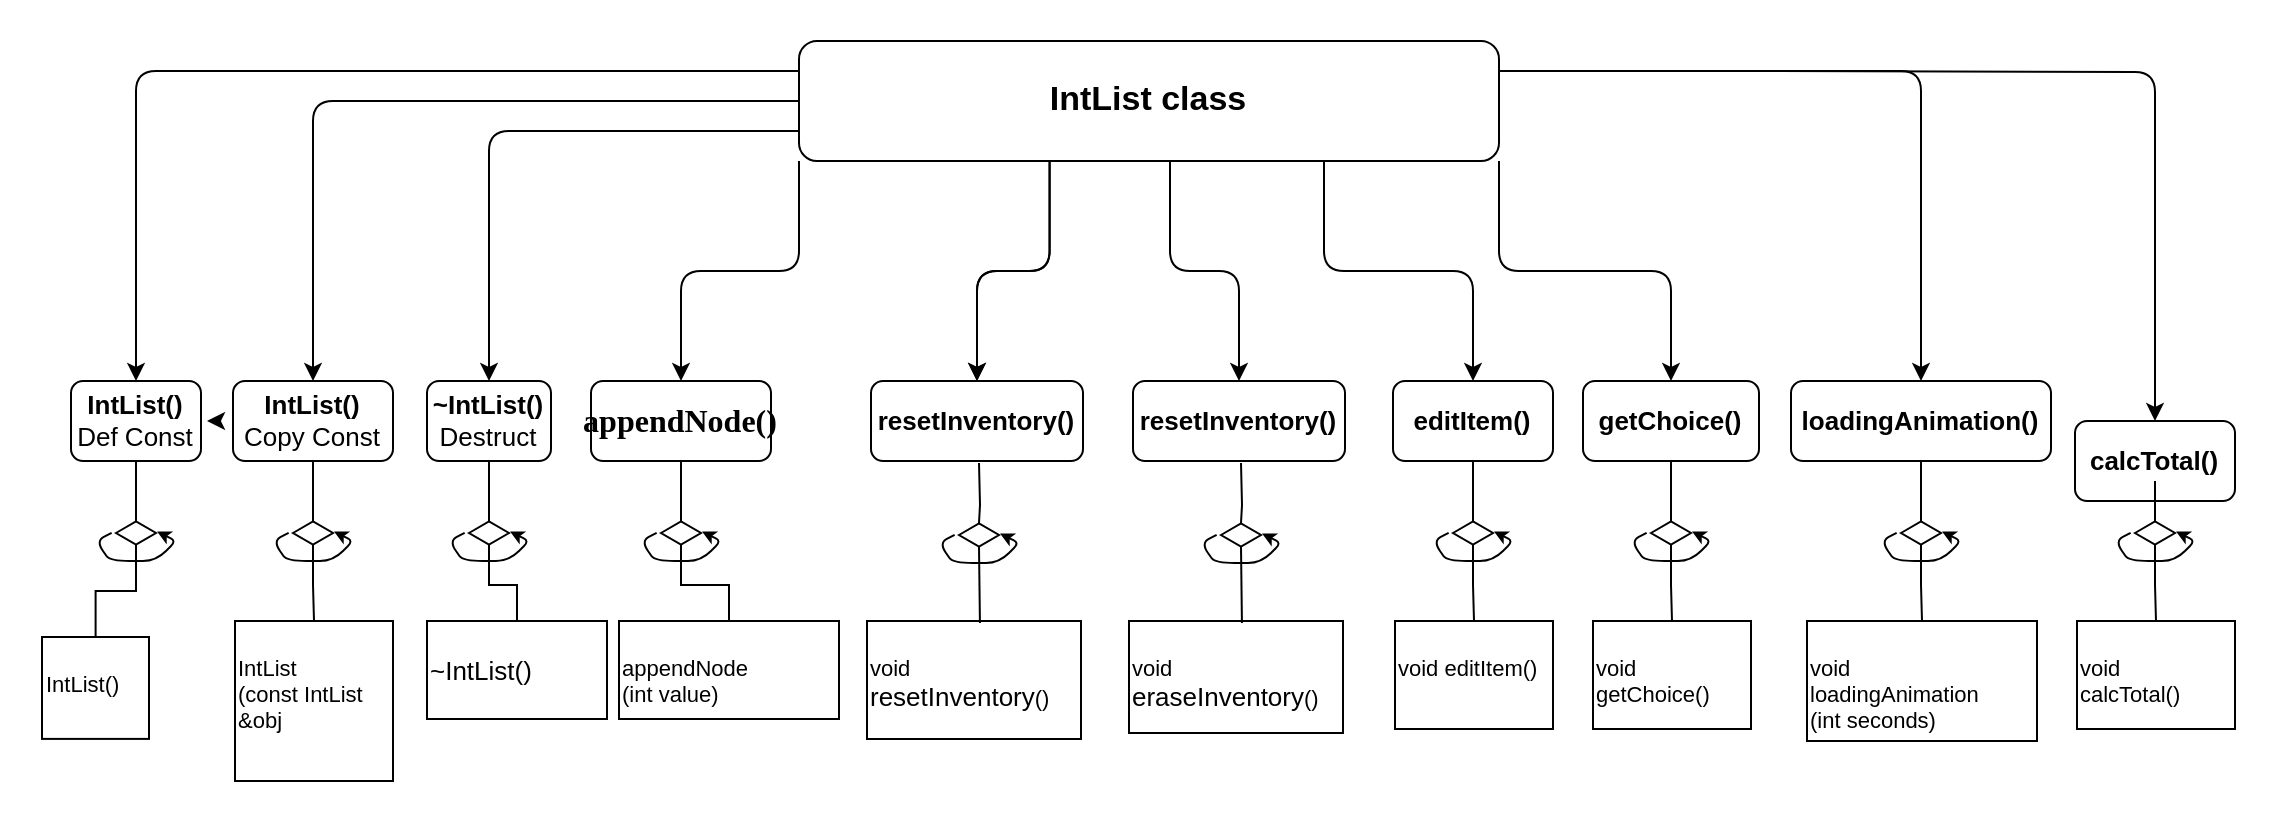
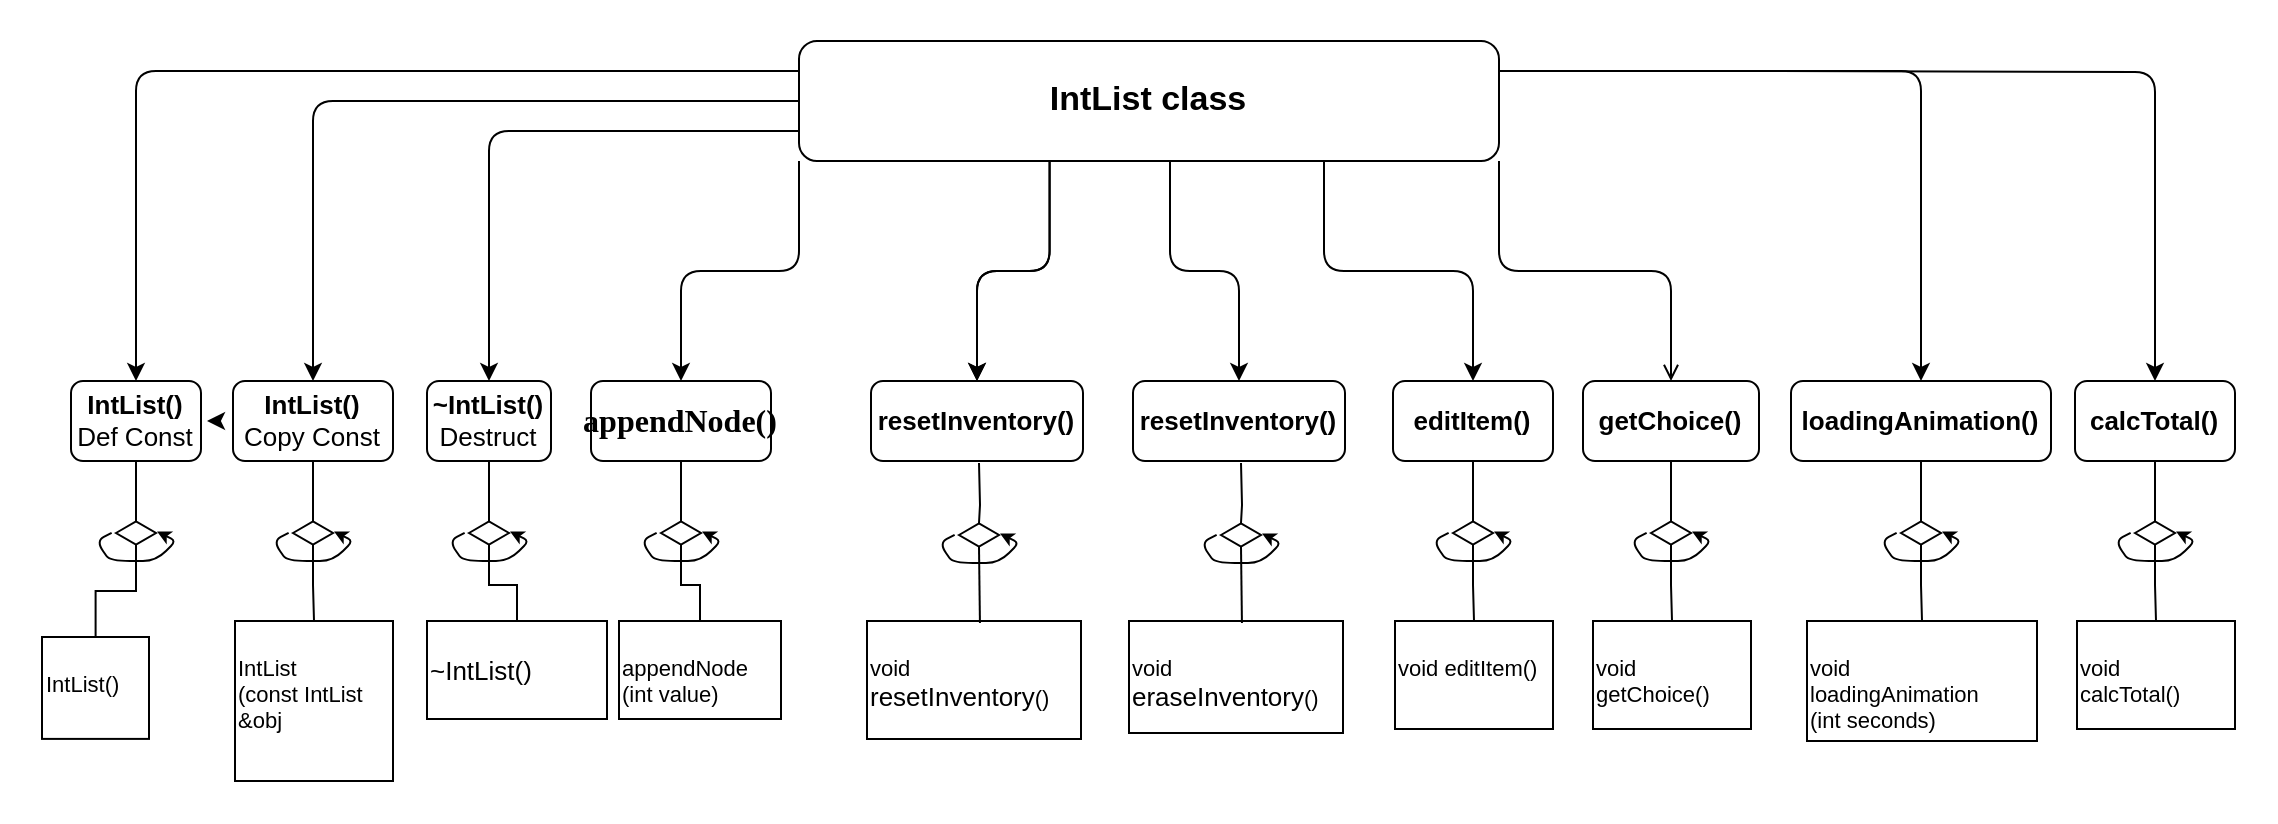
(1671, 366) -> (1671, 368)
(2155, 461) -> (2155, 421)
(729, 670) -> (700, 670)
